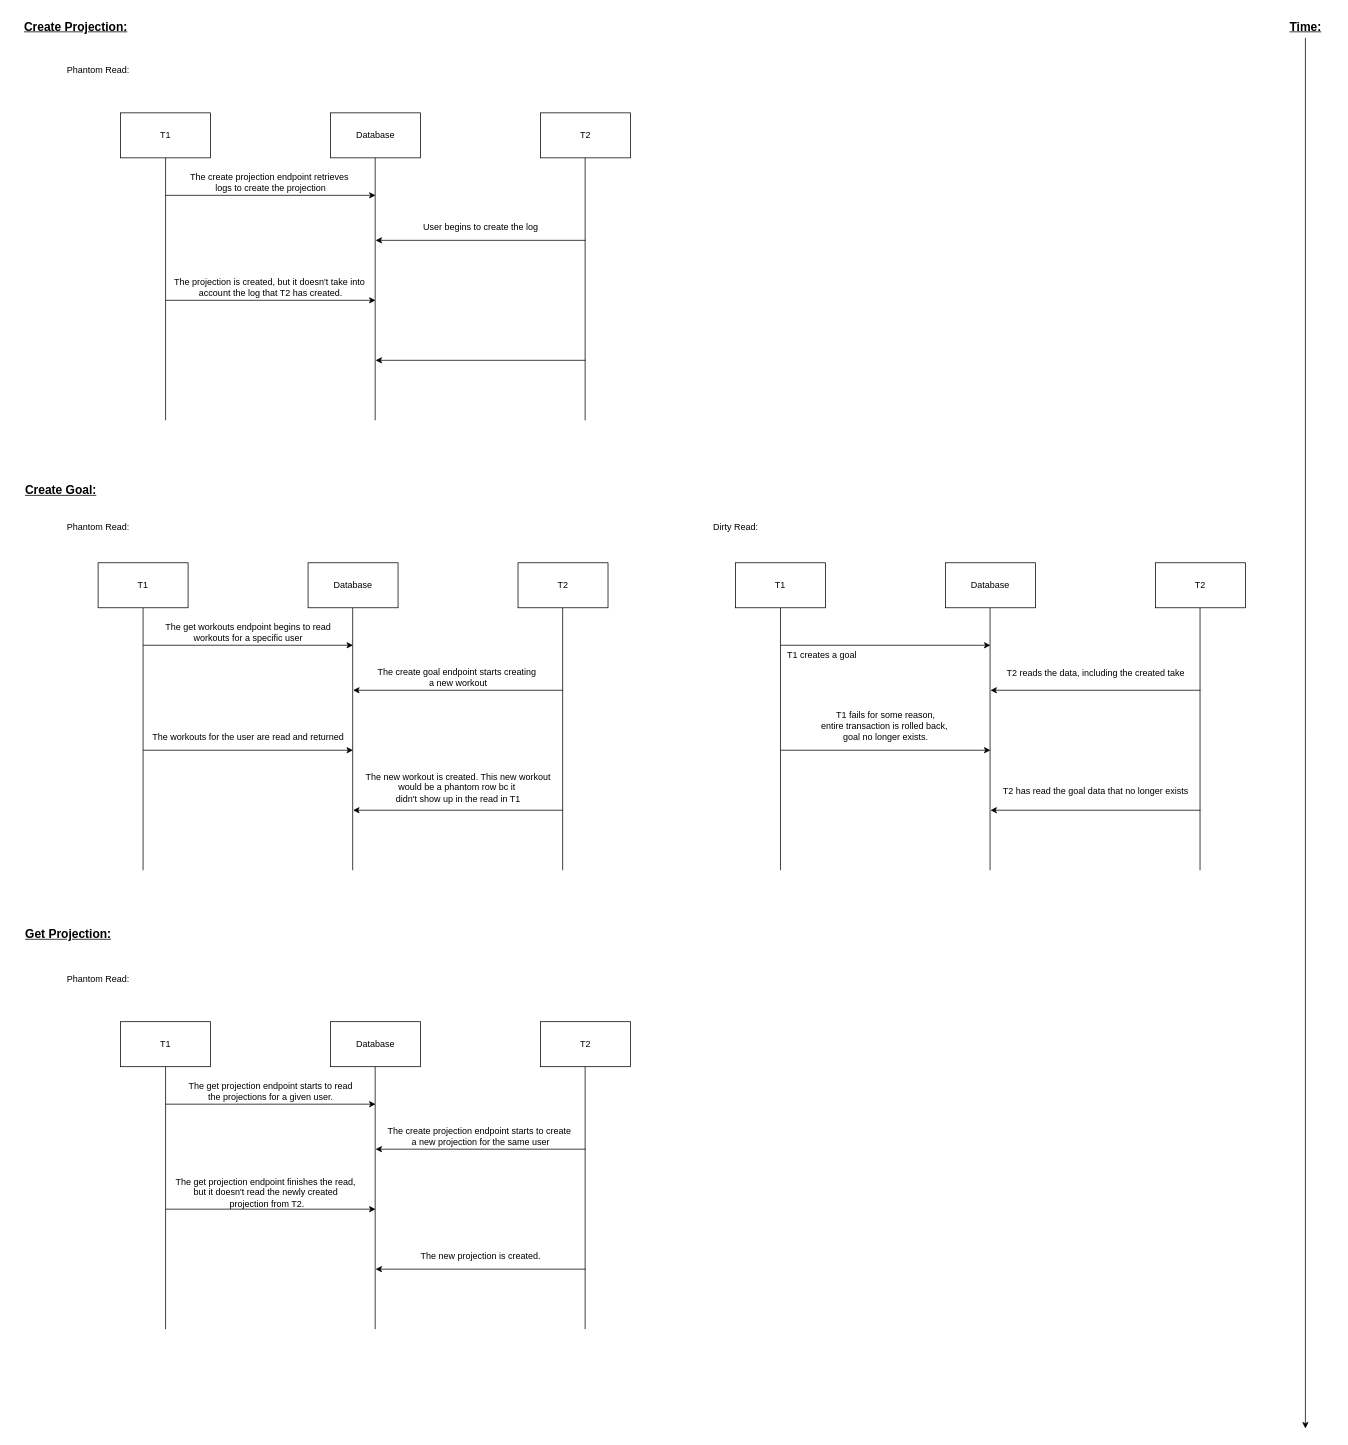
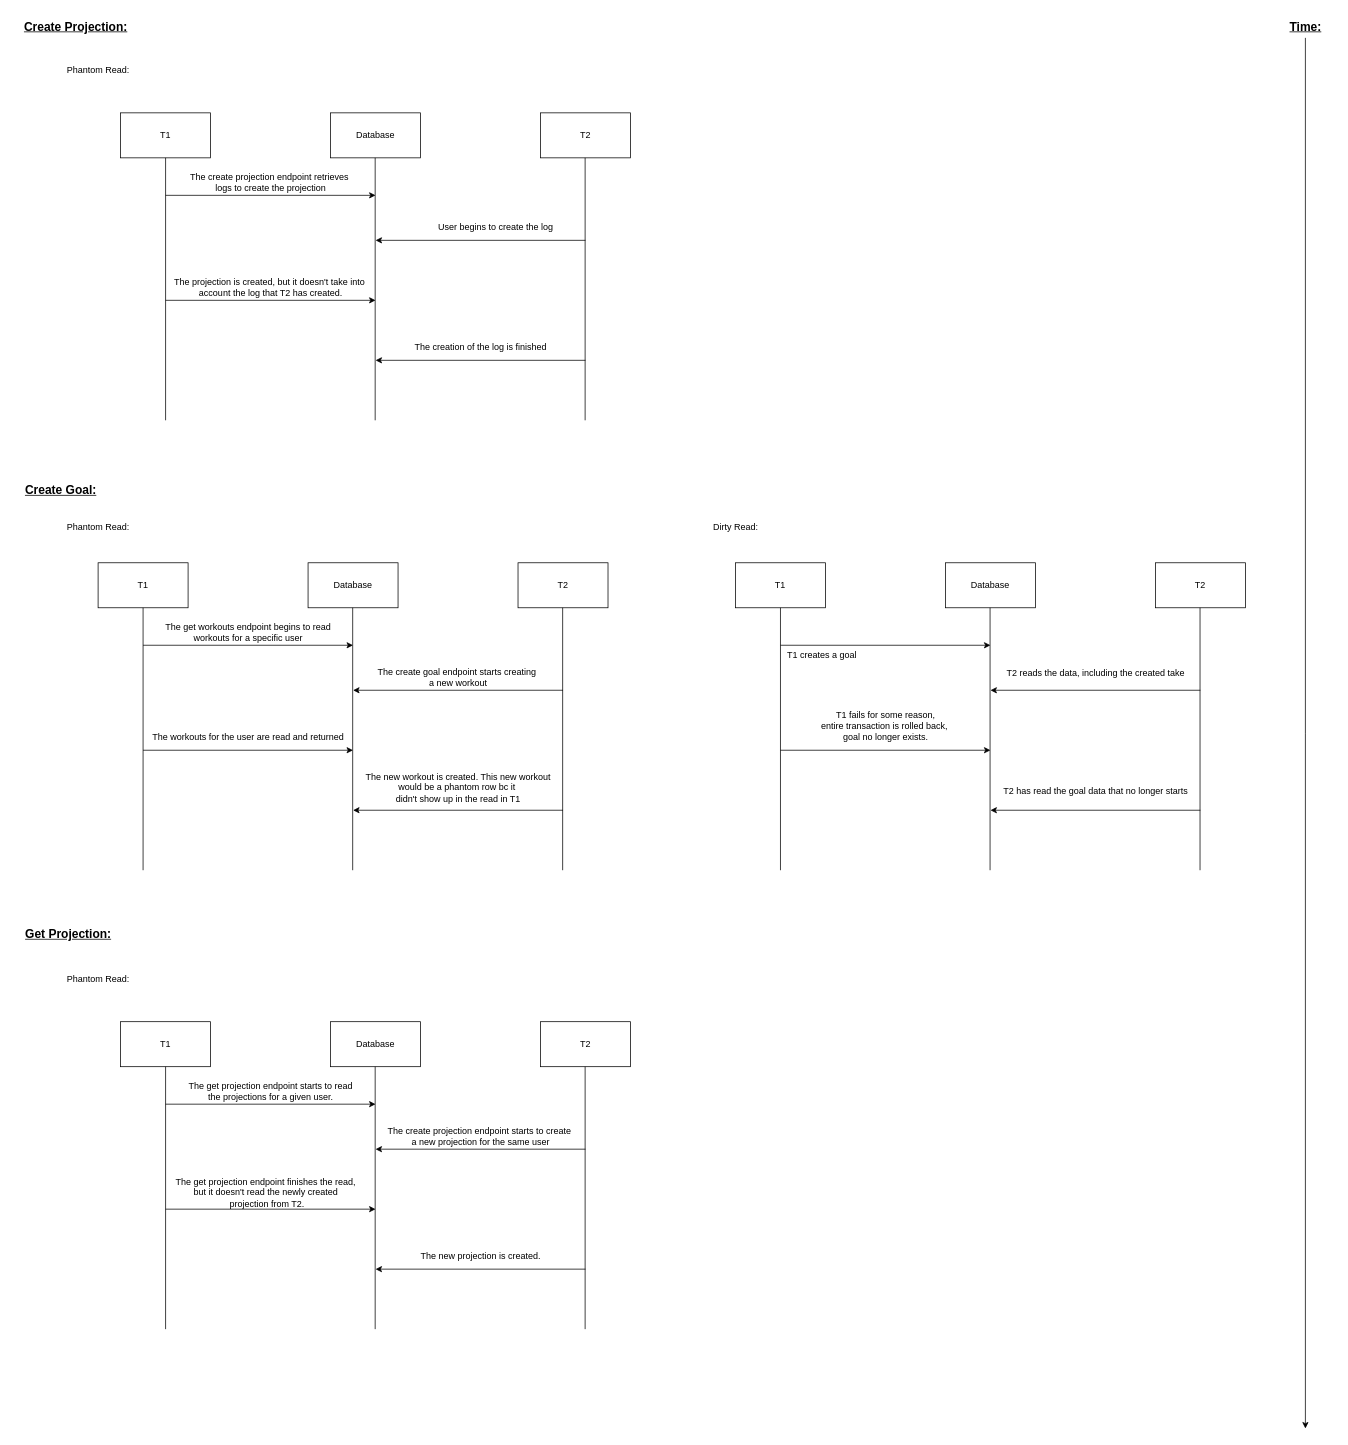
(480, 228) -> (495, 228)
none -> (480, 348)
(1096, 792) -> (1096, 792)
